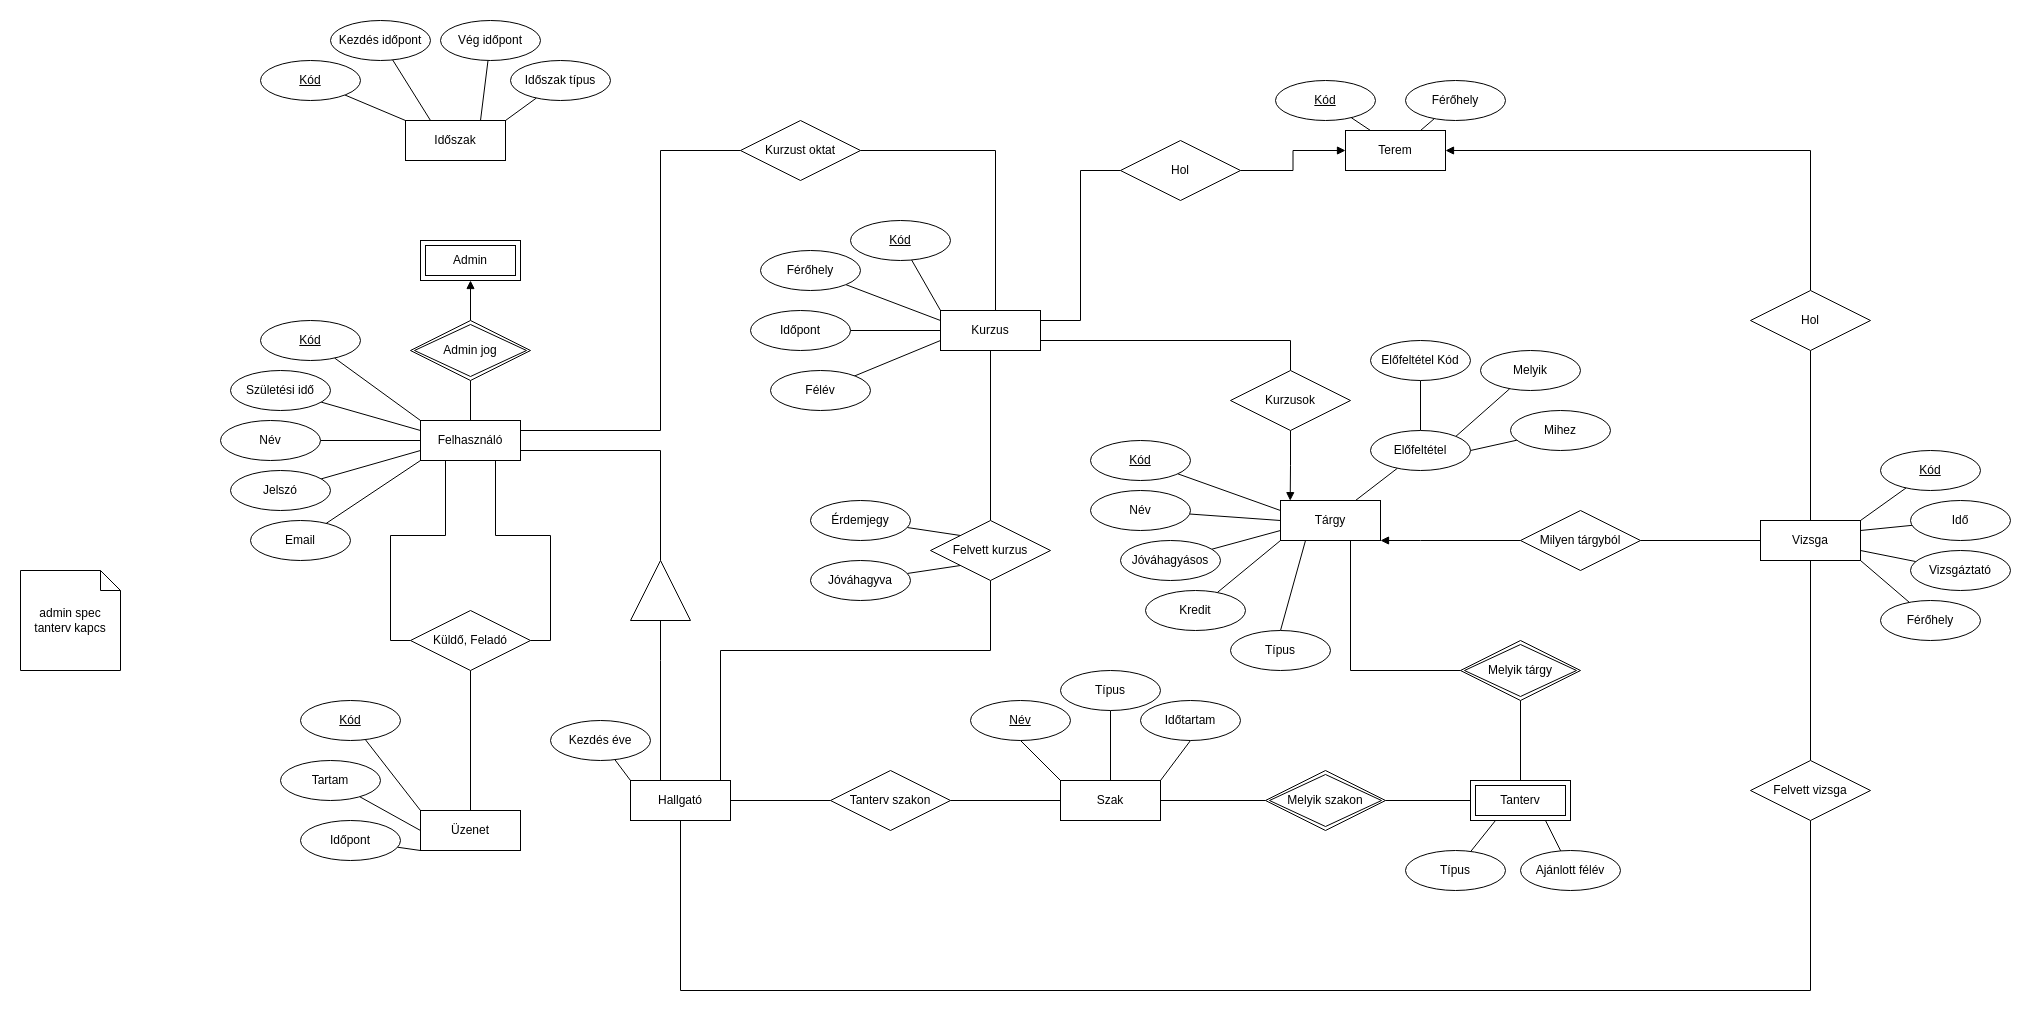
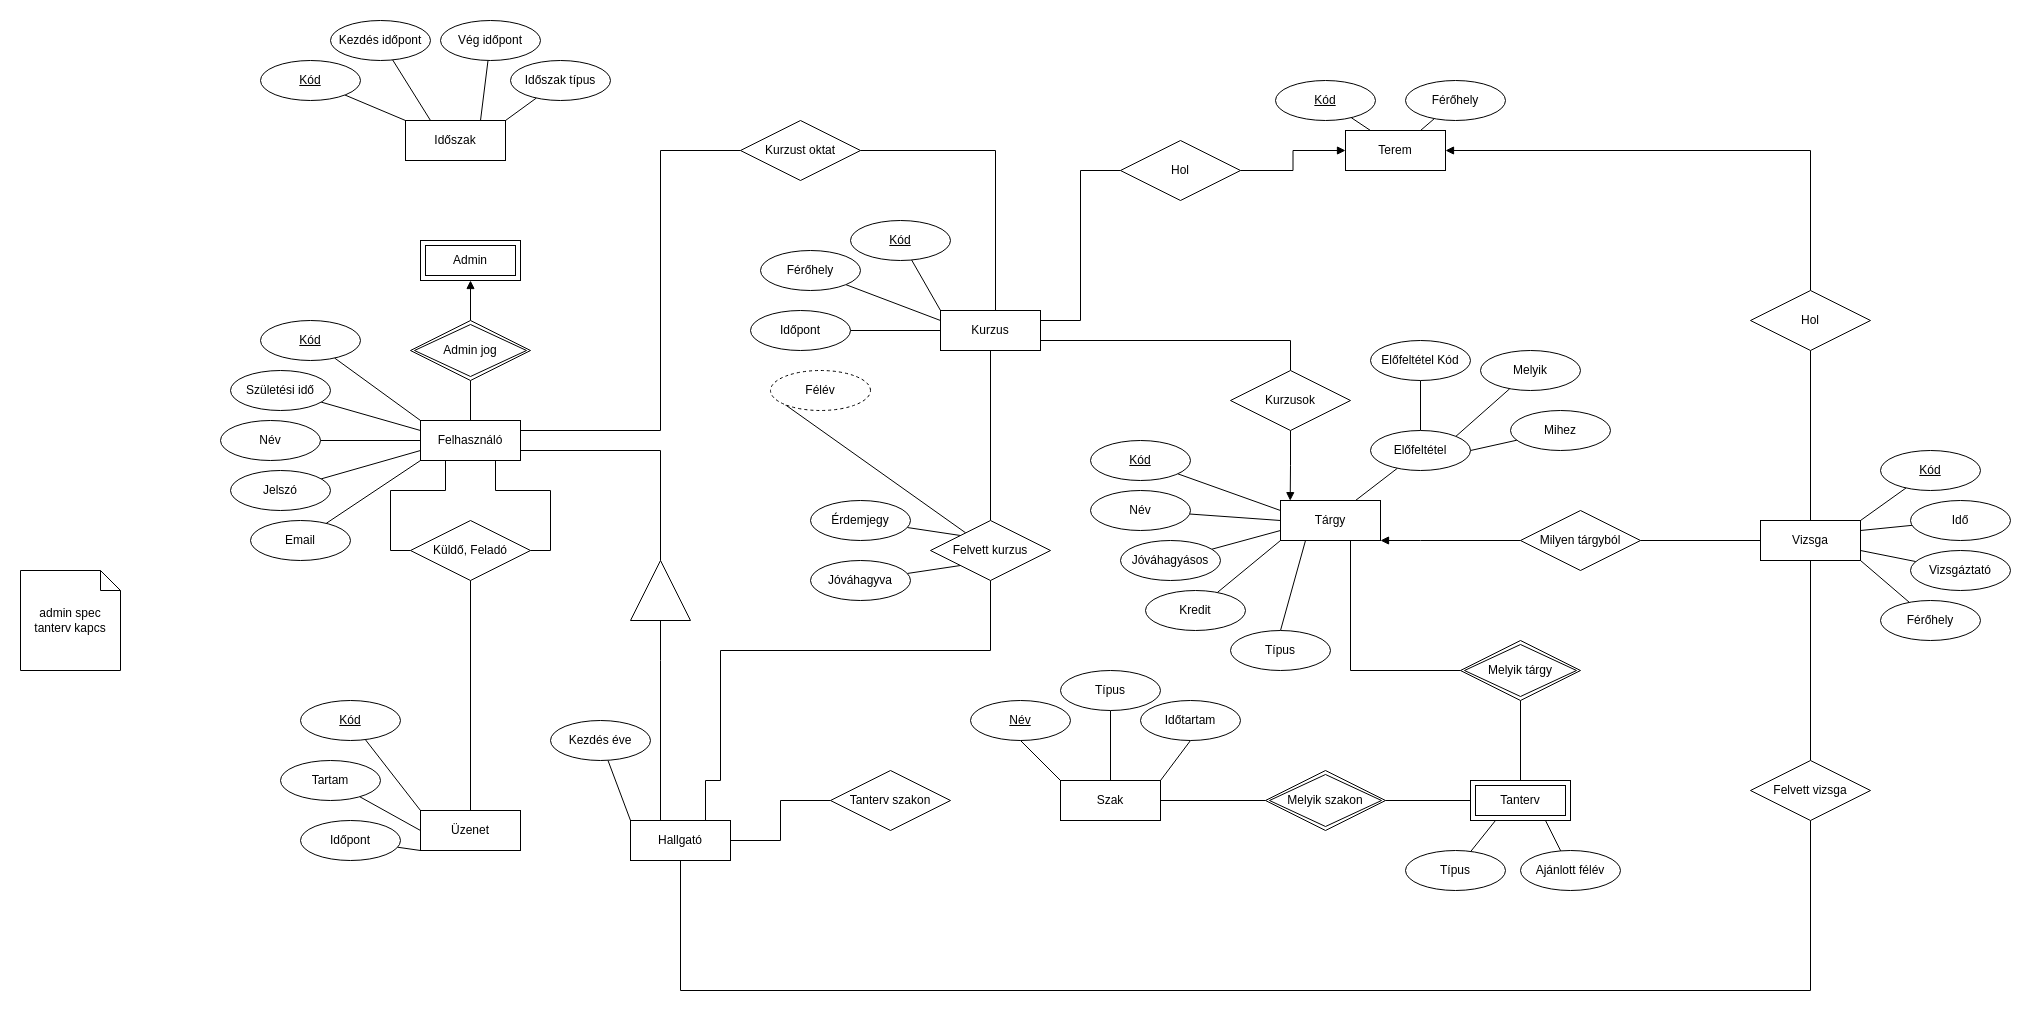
(896, 359) -> (875, 468)
(821, 391) -> (821, 391)
(471, 641) -> (471, 551)
(681, 801) -> (681, 841)
(1006, 801) -> none
